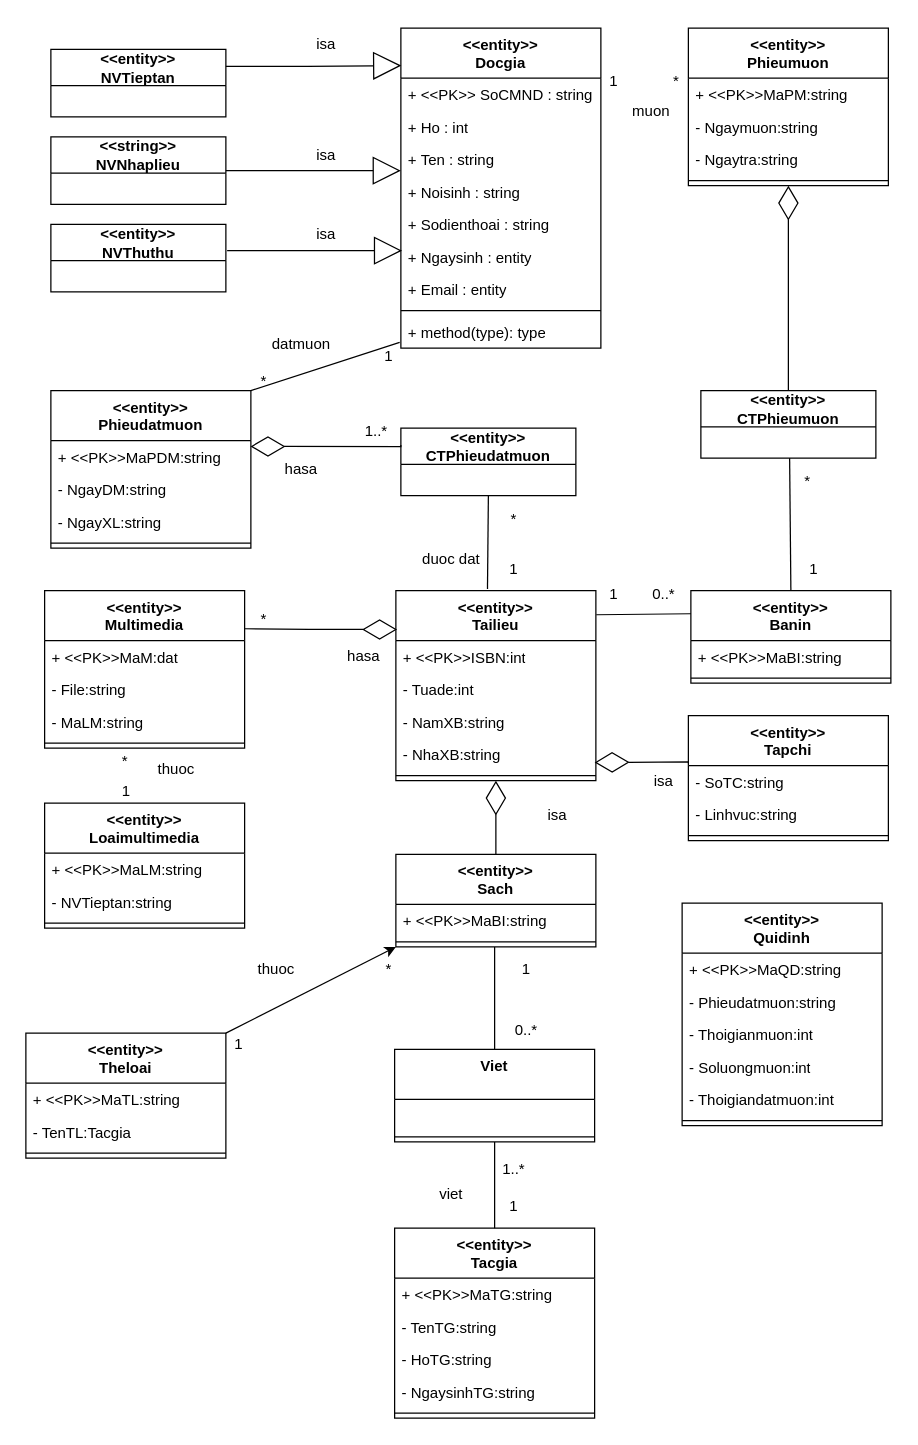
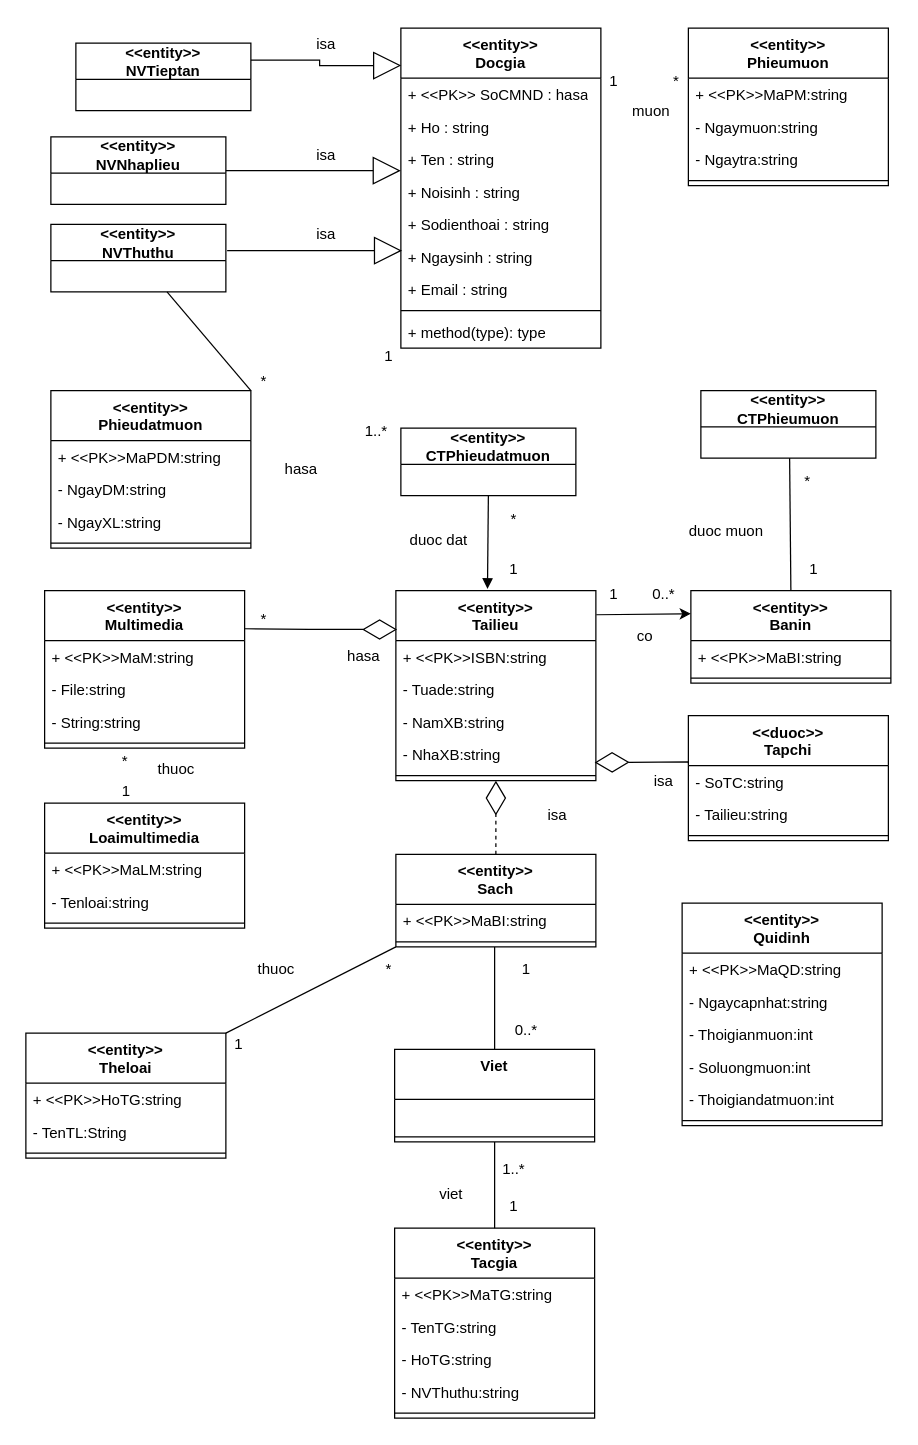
(138, 83) -> (163, 77)
(499, 96) -> (493, 96)
(442, 128) -> (455, 128)
(138, 156) -> (138, 156)
(478, 258) -> (478, 258)
(464, 291) -> (464, 291)
(788, 305) -> none
(301, 344) -> none
(324, 367) -> (210, 342)
(343, 446) -> none
none -> (726, 532)
(451, 559) -> (438, 541)
(487, 582) -> (487, 577)
(684, 614) -> (681, 614)
none -> (644, 637)
(111, 658) -> (122, 658)
(464, 658) -> (477, 658)
(443, 691) -> (456, 691)
(101, 723) -> (107, 723)
(788, 742) -> (788, 742)
(755, 816) -> (751, 816)
(496, 834) -> (496, 834)
(120, 903) -> (109, 903)
(387, 951) -> (389, 950)
(770, 1003) -> (768, 1003)
(107, 1101) -> (107, 1101)
(86, 1133) -> (86, 1133)
(474, 1393) -> (467, 1393)
